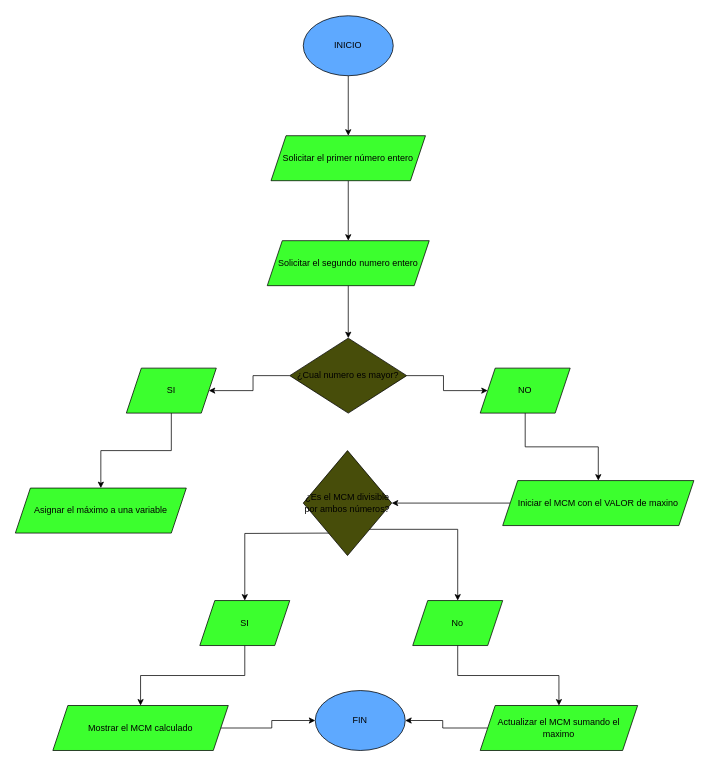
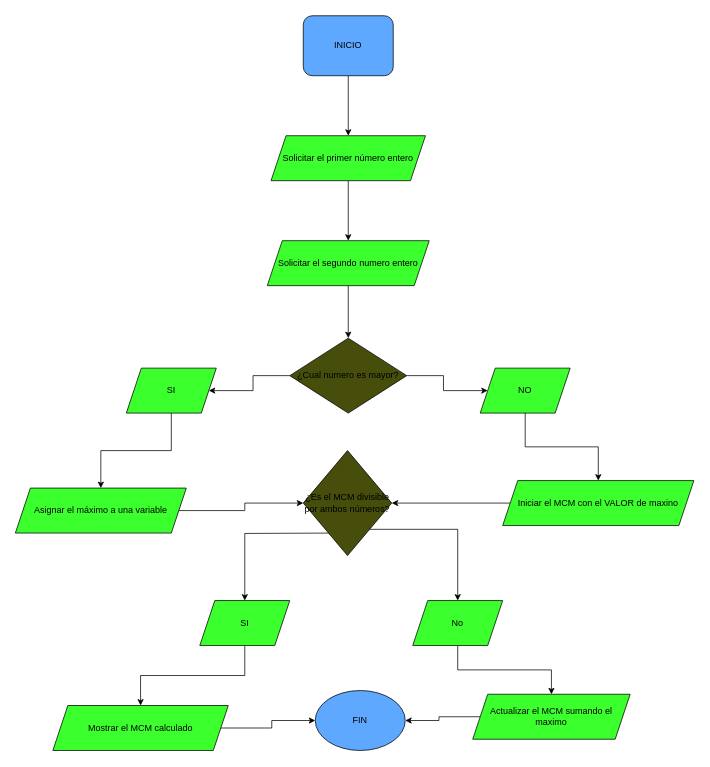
(348, 45) -> (348, 45)
none -> (216, 510)
(559, 728) -> (552, 717)
